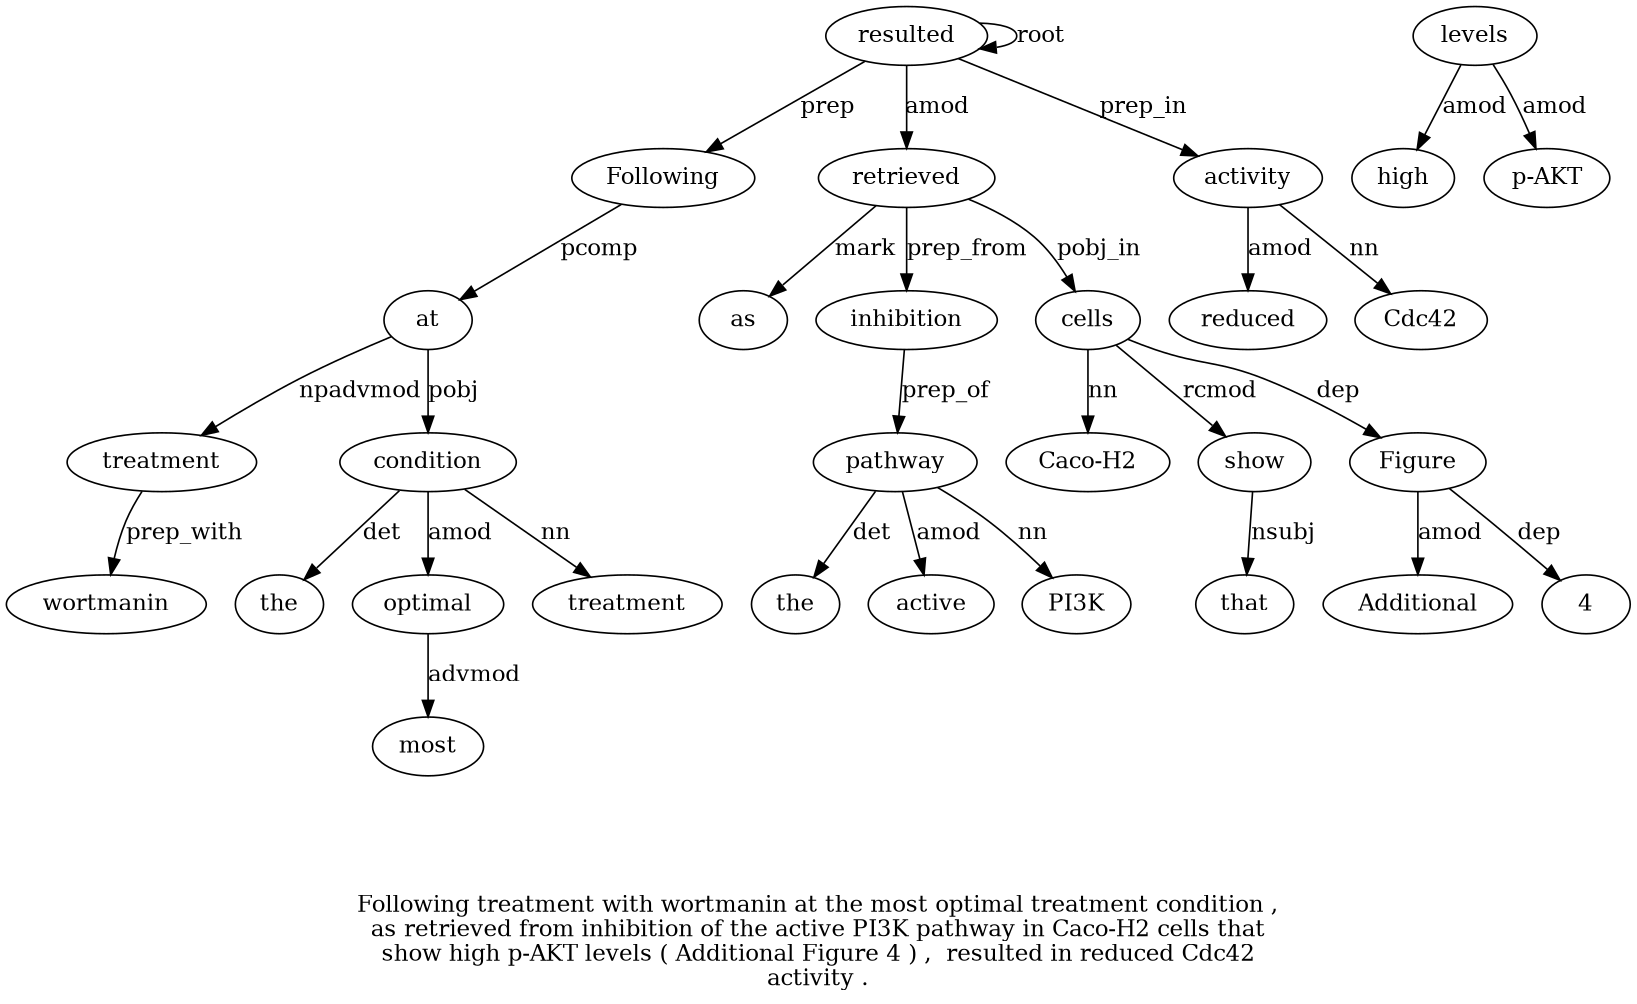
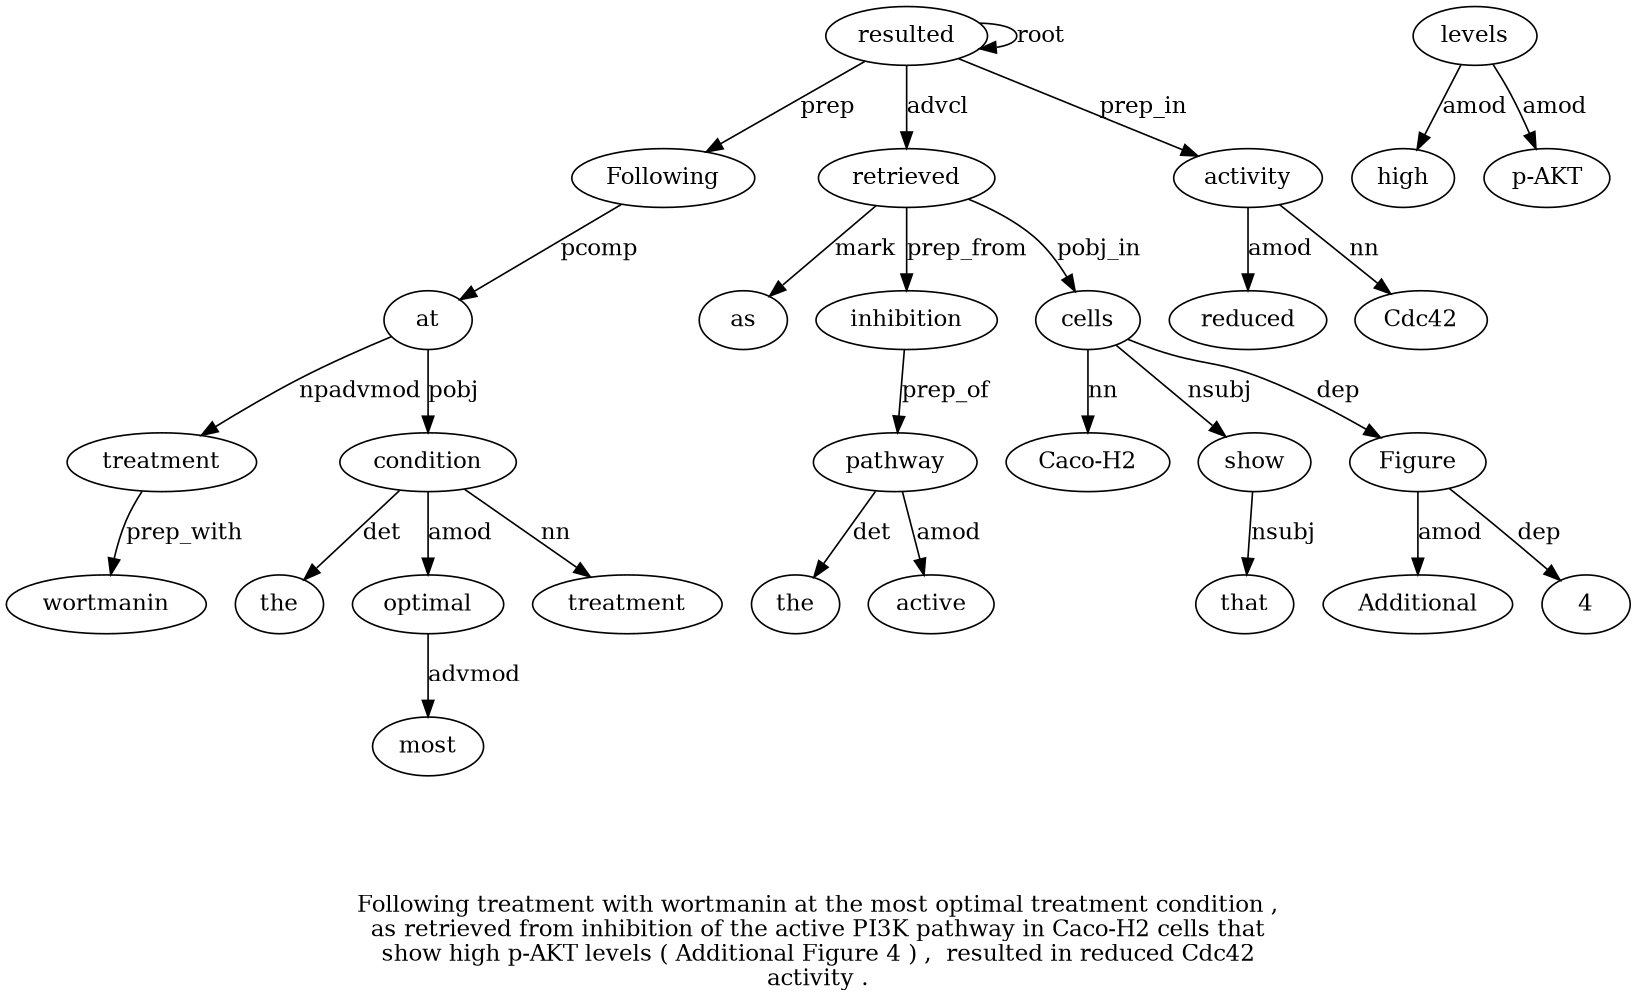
(938, 107) -> (938, 107)
(1220, 391) -> (1220, 391)
(1077, 604) -> none
